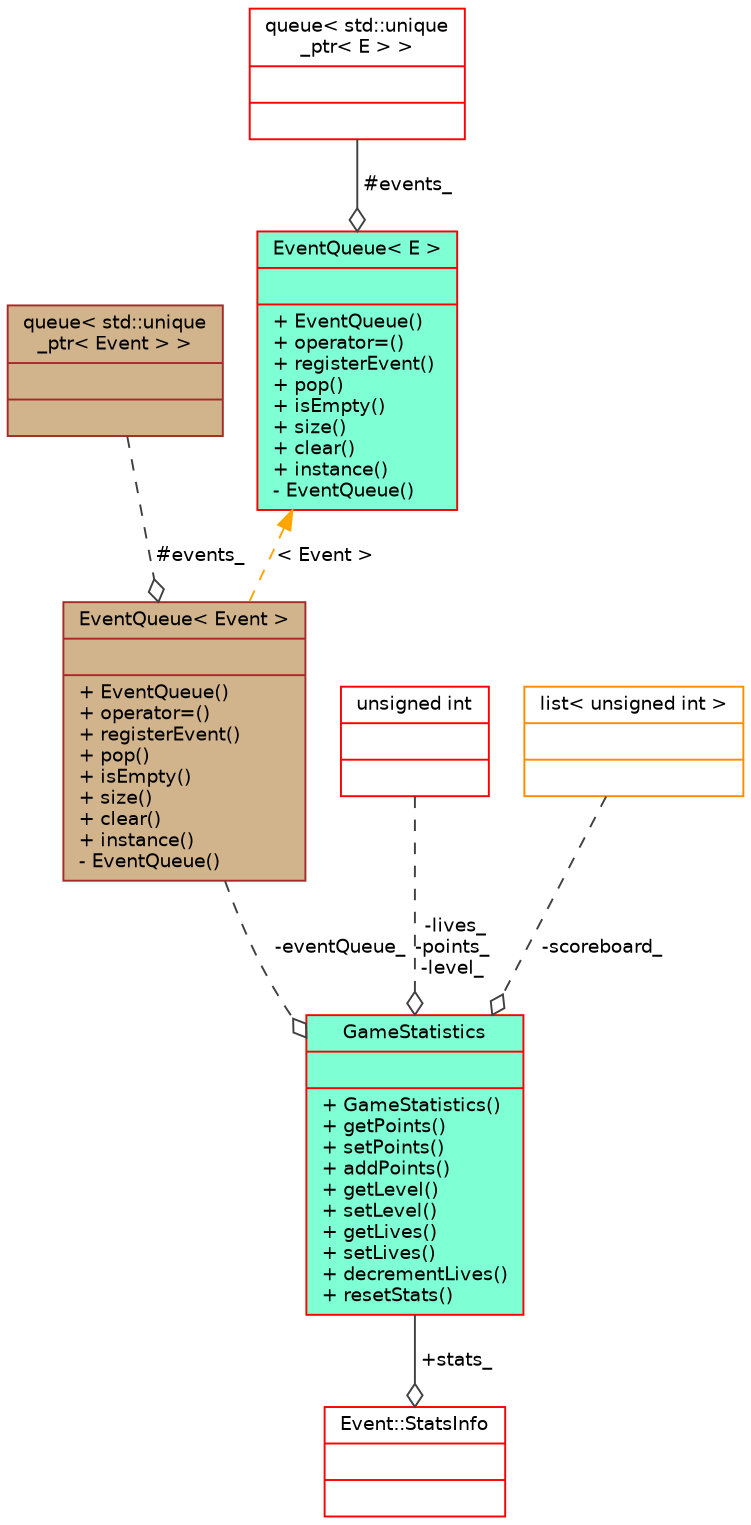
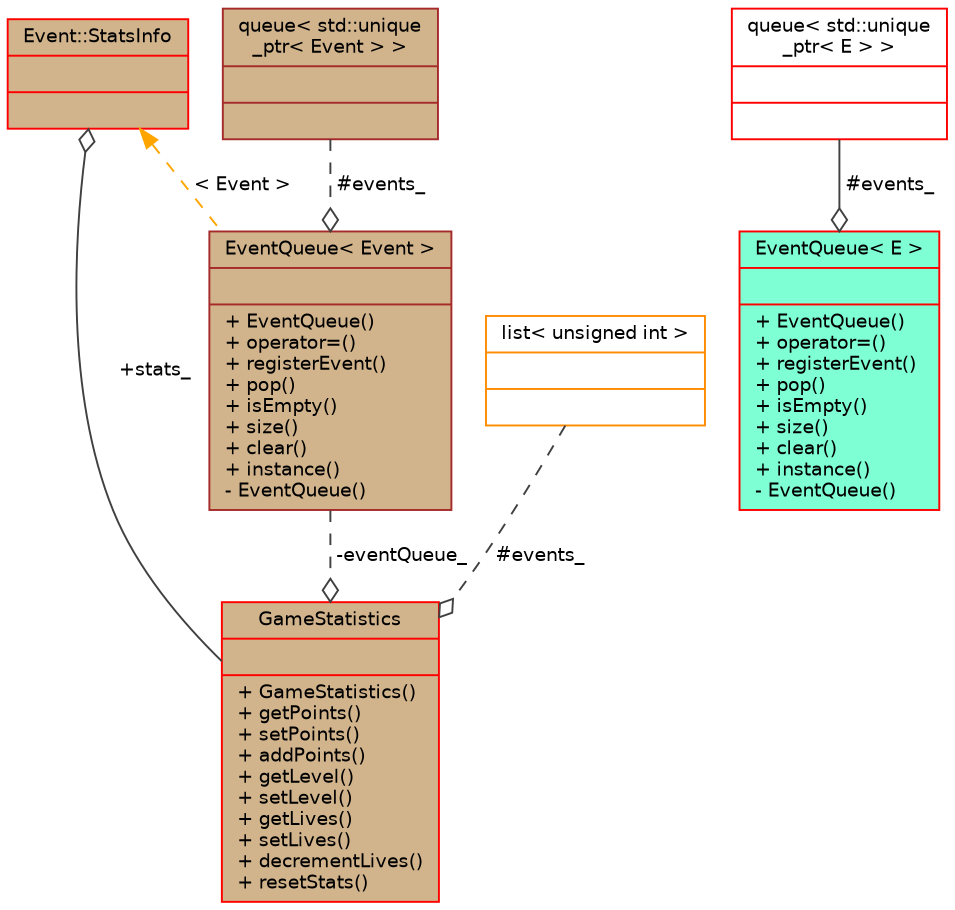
(267, 565) -> (187, 188)
(415, 741) -> none
(600, 948) -> (538, 556)
(415, 1165) -> (330, 752)
(415, 1462) -> (98, 74)
